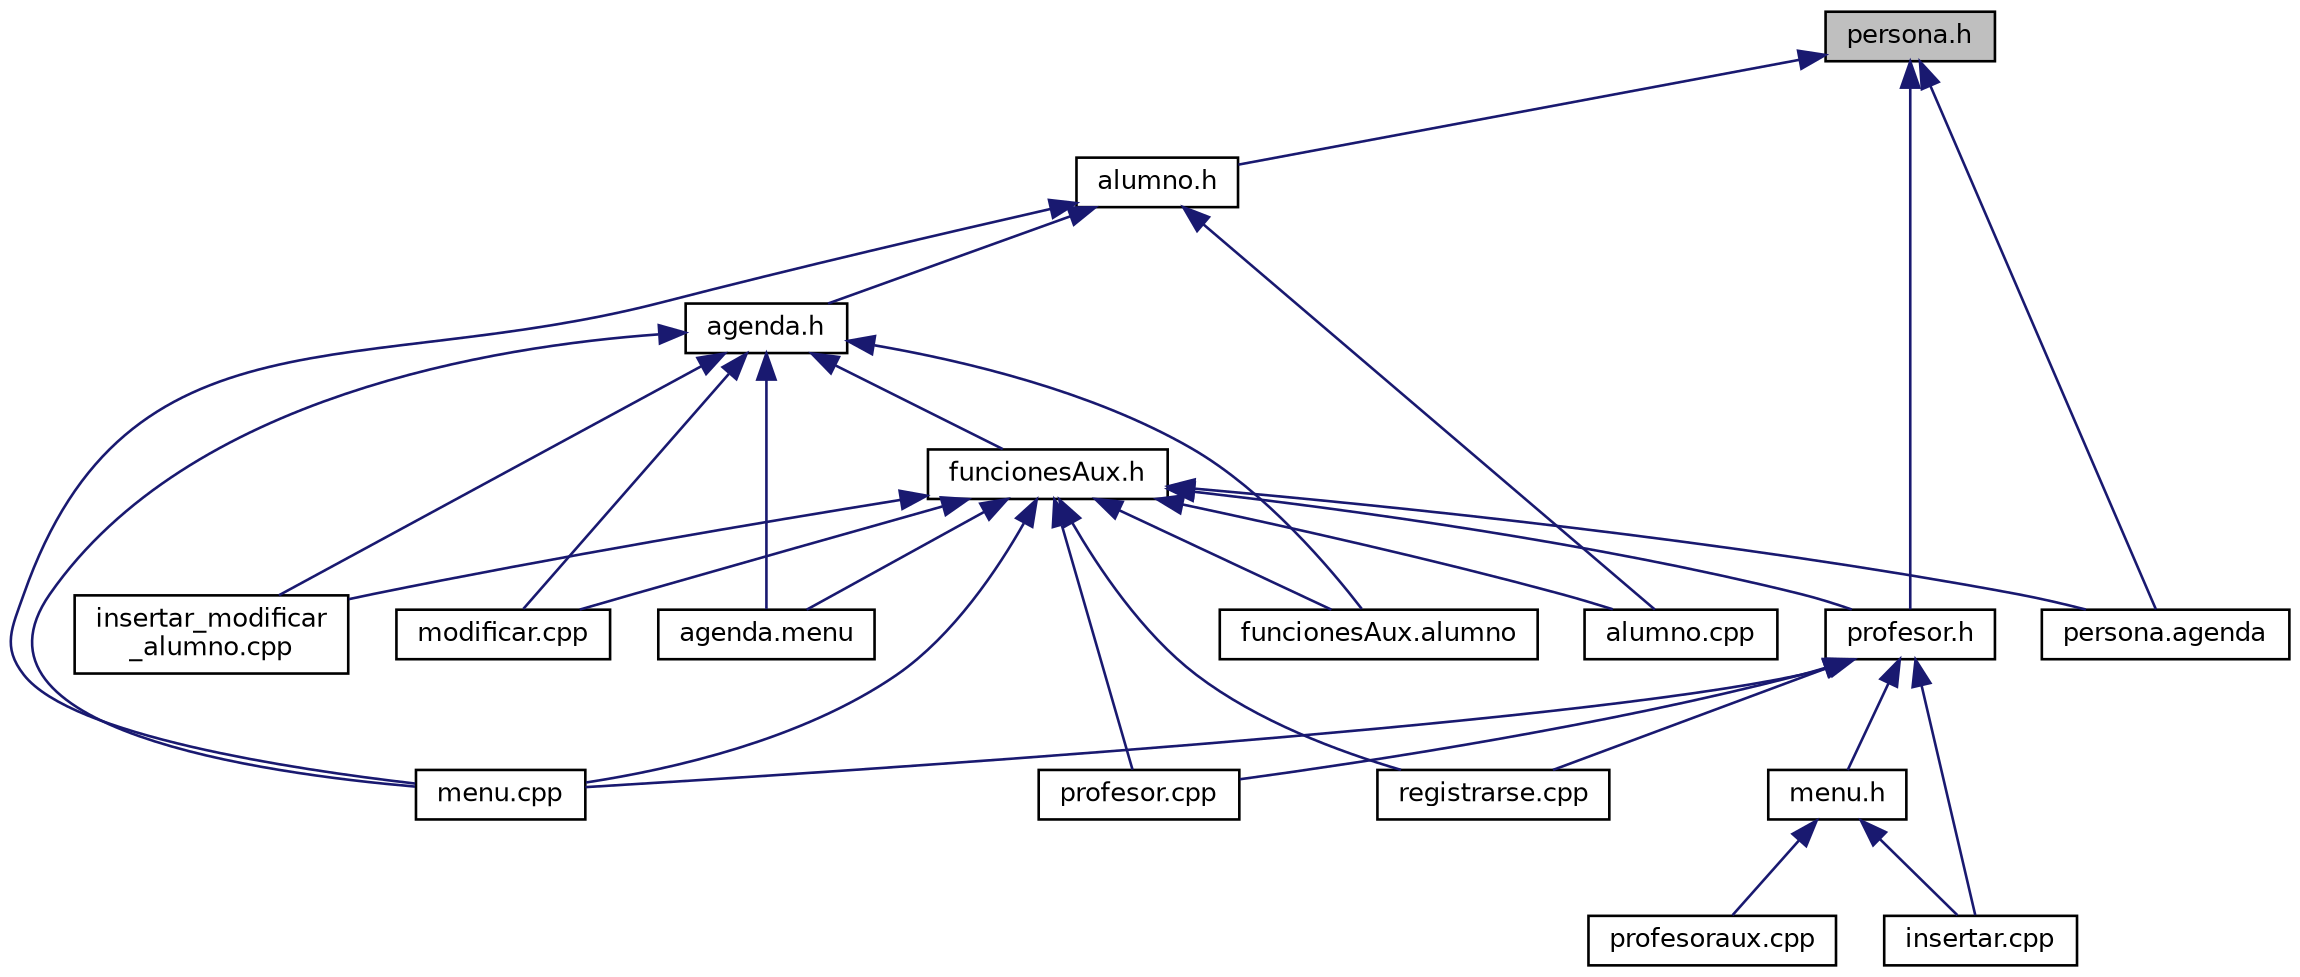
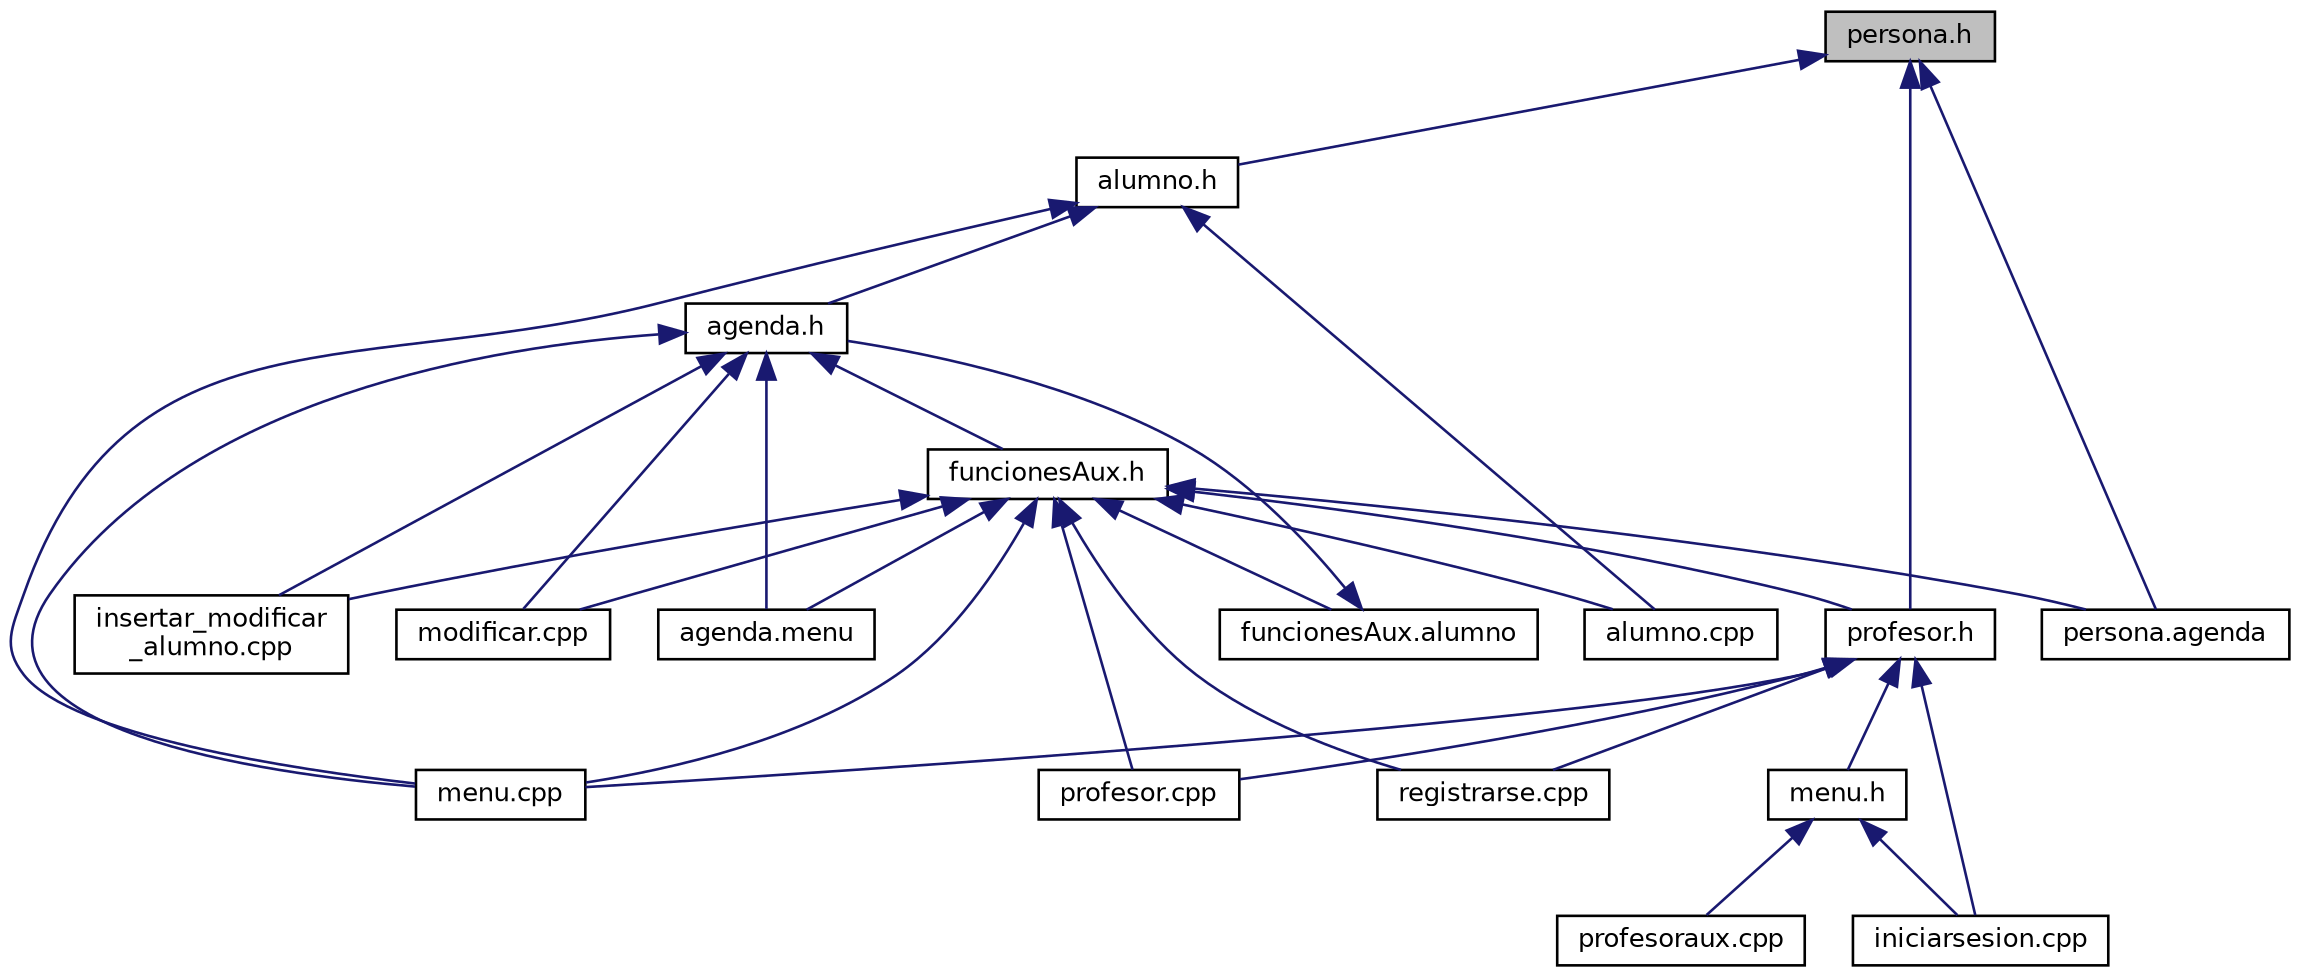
(1147, 426) -> (1123, 415)
(1981, 941) -> (1981, 941)
